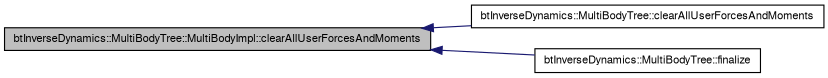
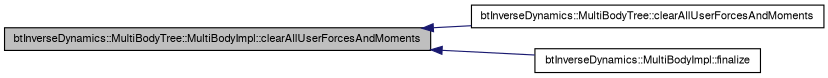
(648, 61) -> (648, 61)
